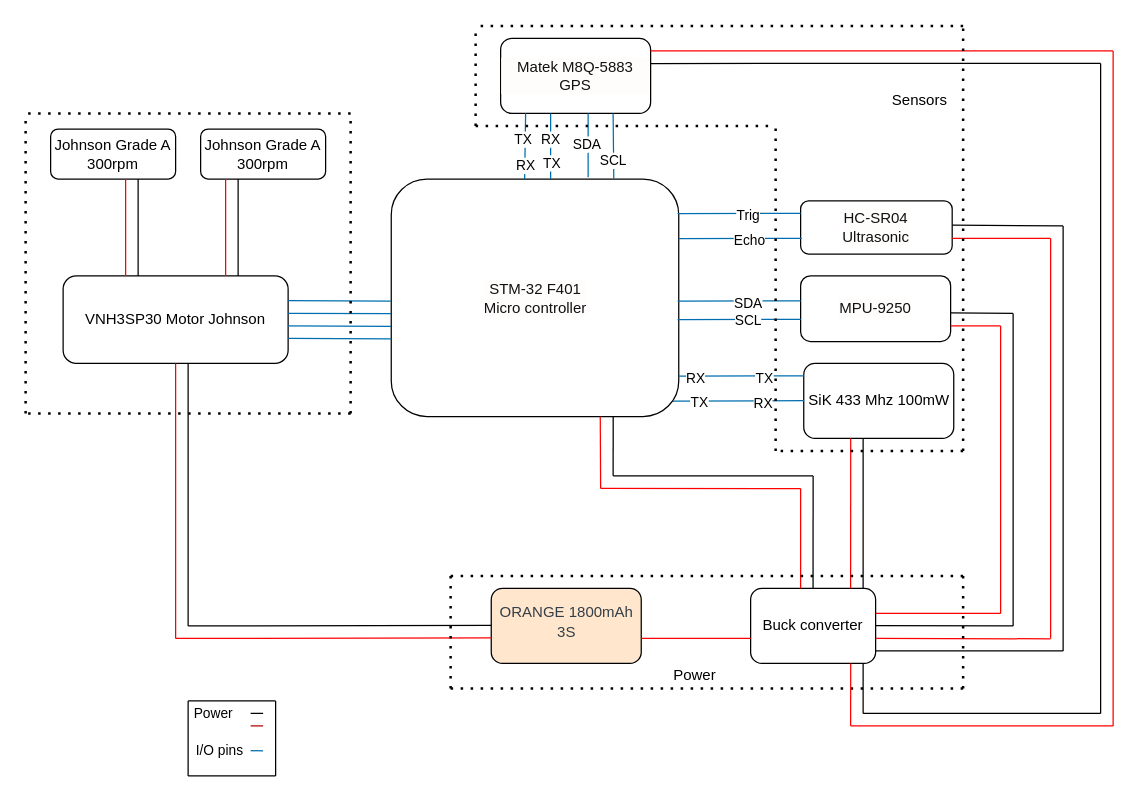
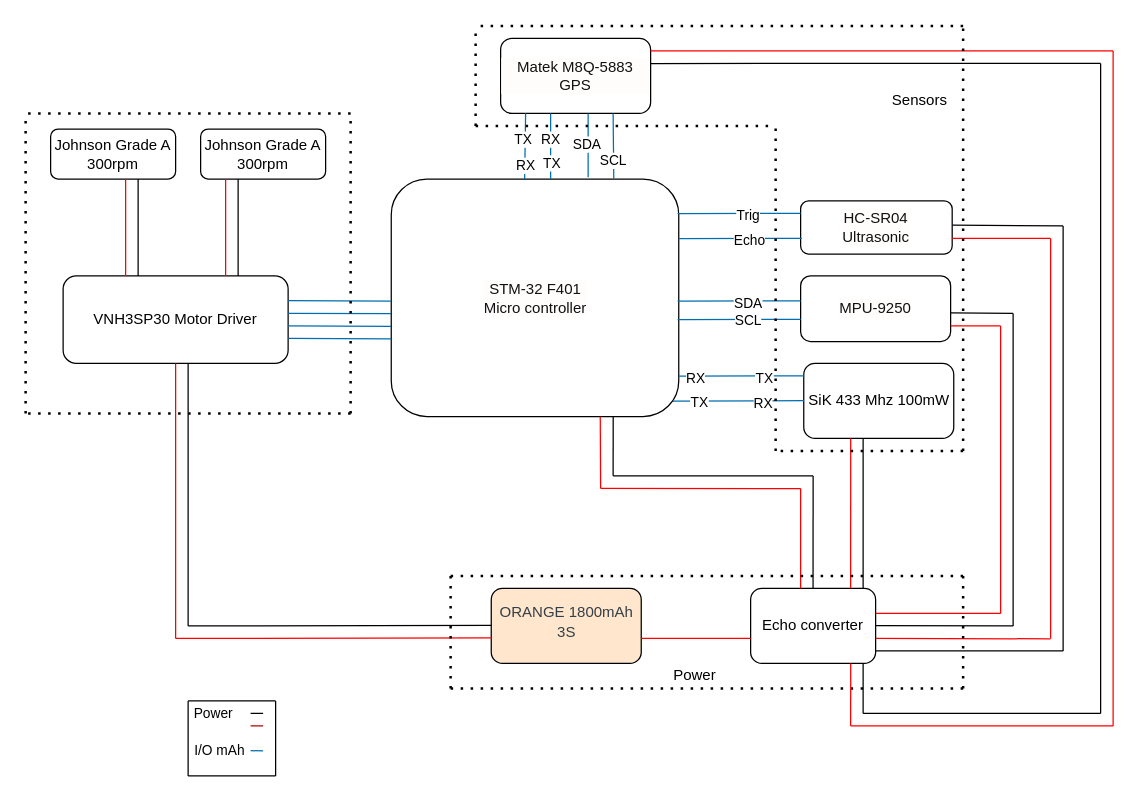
(176, 319) -> (176, 319)
(813, 626) -> (813, 626)
(220, 751) -> (220, 751)
